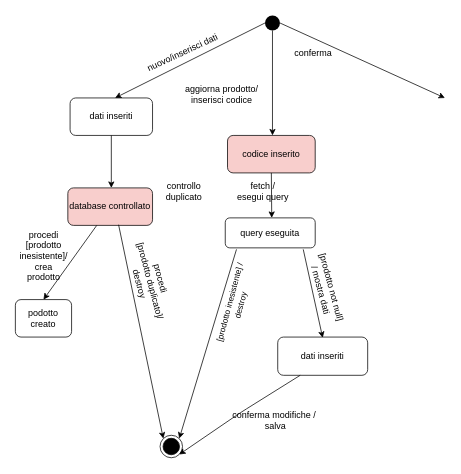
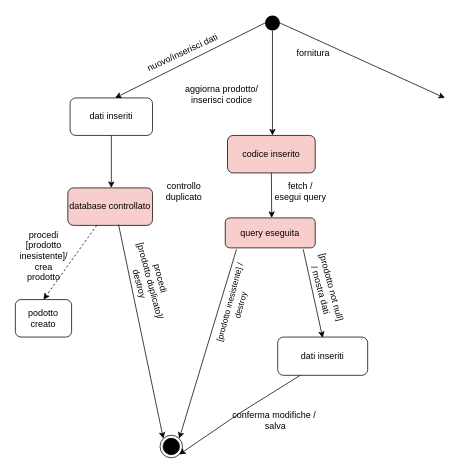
(314, 53) -> (314, 53)
(263, 192) -> (300, 192)
(270, 233) -> (270, 233)
(72, 260) -> (72, 260)
